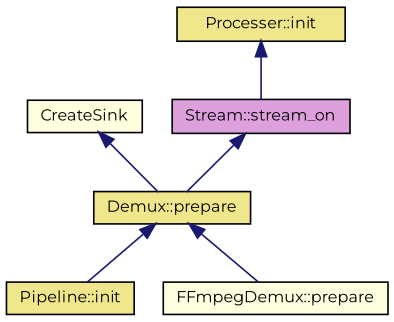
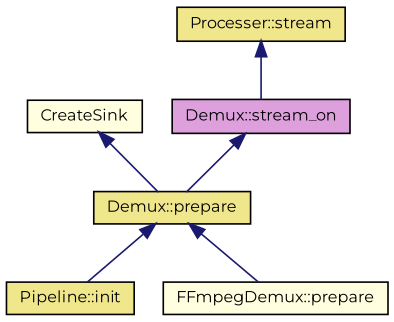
(261, 24) -> (261, 24)
(261, 116) -> (261, 116)
